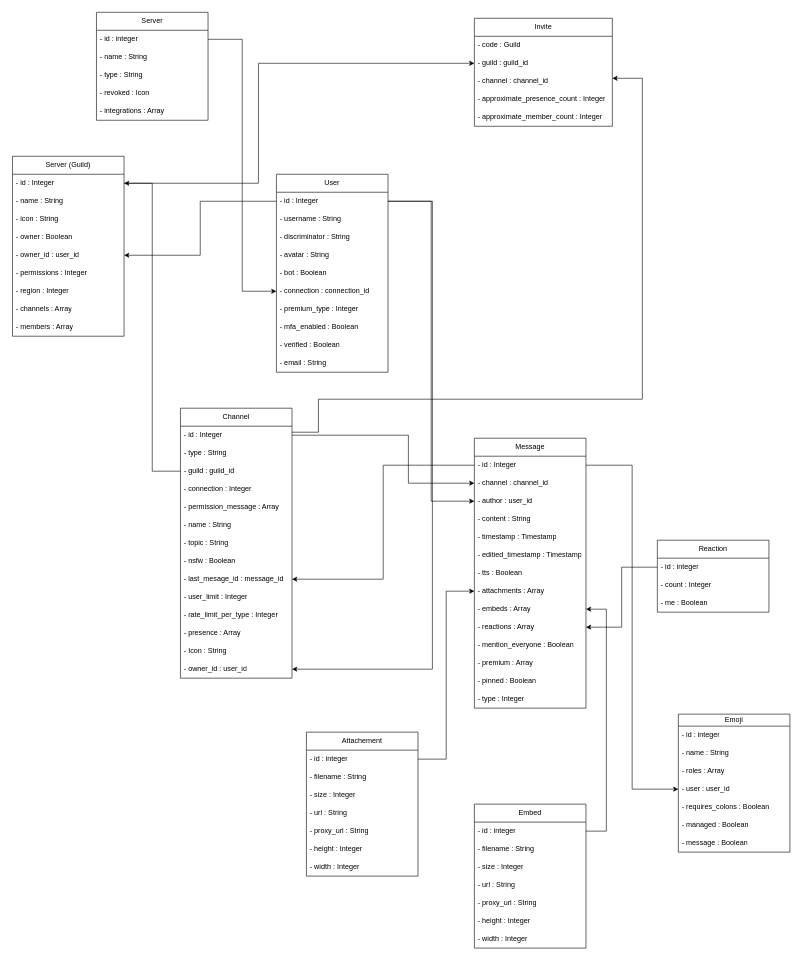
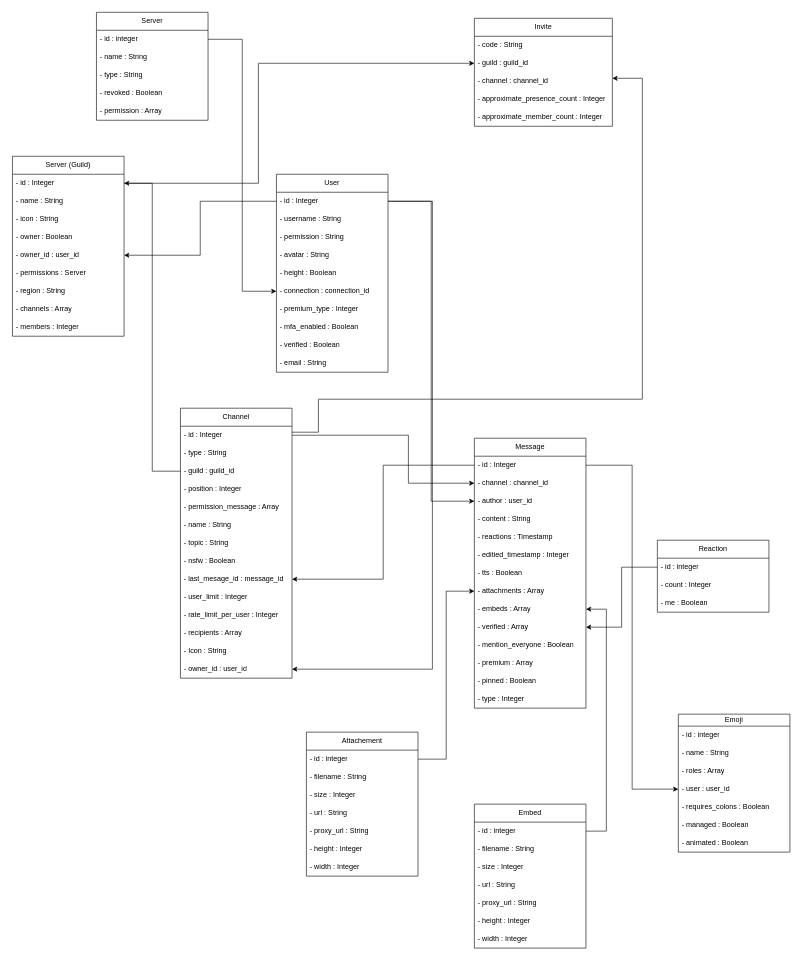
(501, 45) -> (503, 45)
(128, 93) -> (134, 93)
(139, 111) -> (135, 111)
(321, 237) -> (316, 237)
(57, 273) -> (55, 273)
(305, 273) -> (311, 273)
(48, 291) -> (45, 291)
(46, 327) -> (50, 327)
(224, 489) -> (219, 489)
(519, 537) -> (519, 537)
(531, 555) -> (530, 555)
(237, 615) -> (237, 615)
(512, 627) -> (509, 627)
(216, 633) -> (219, 633)
(716, 843) -> (717, 843)
